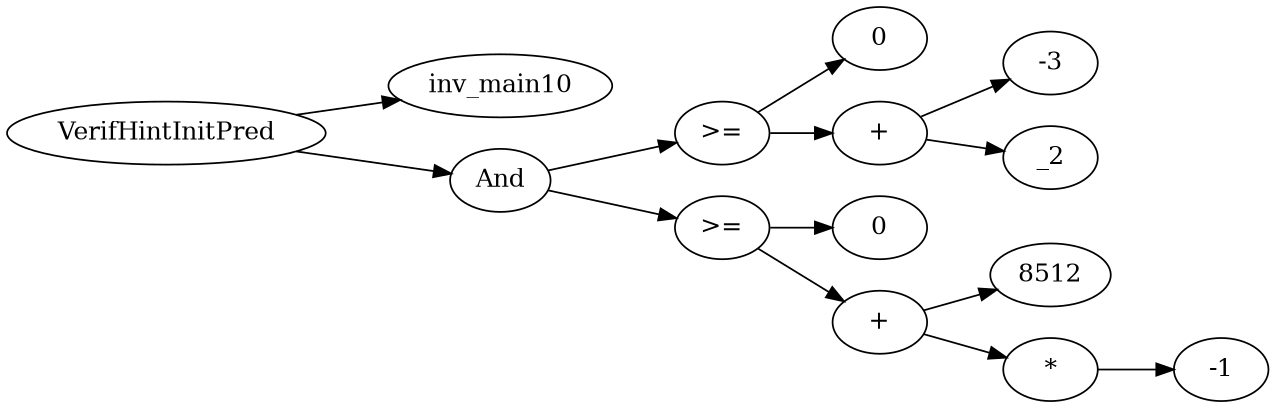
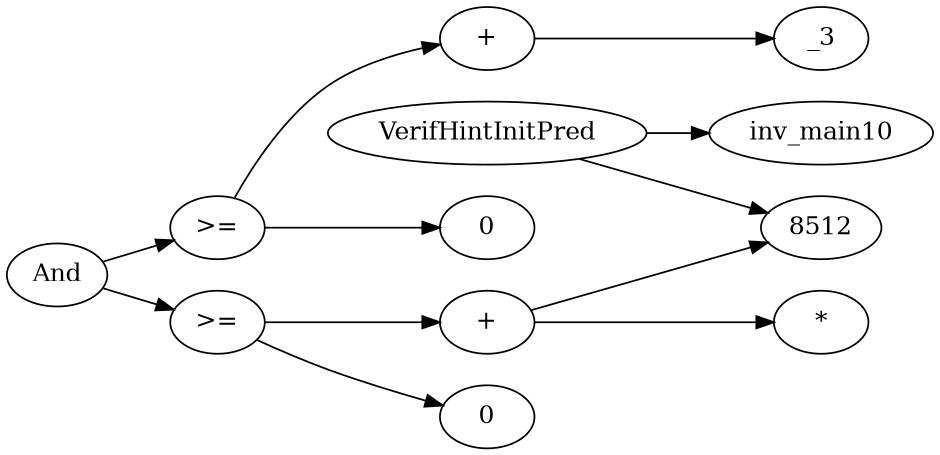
(1051, 63) -> none
(1051, 158) -> (821, 39)
(365, 161) -> (665, 183)
(1221, 370) -> none
